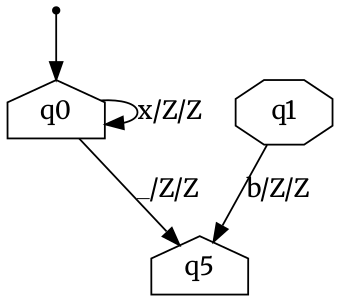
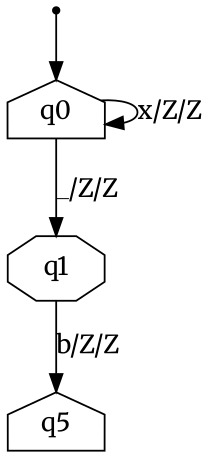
(123, 185) -> (56, 178)
